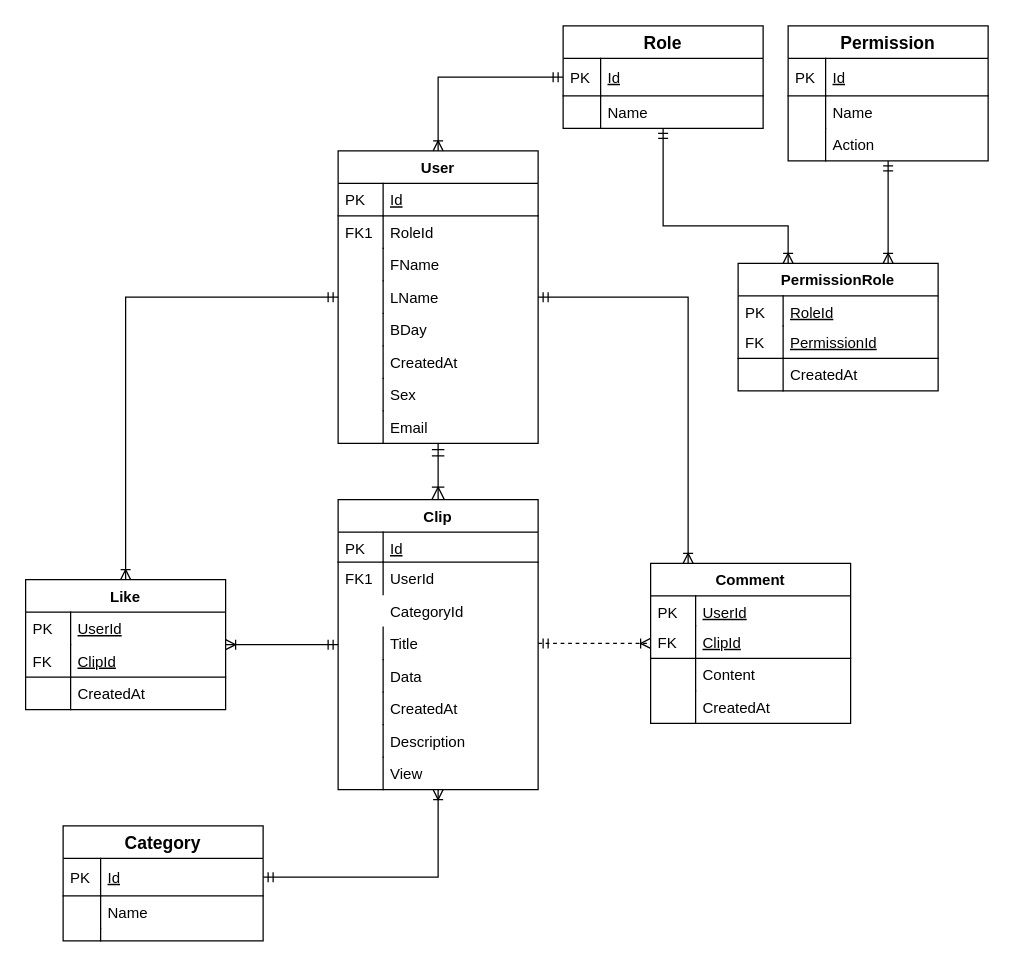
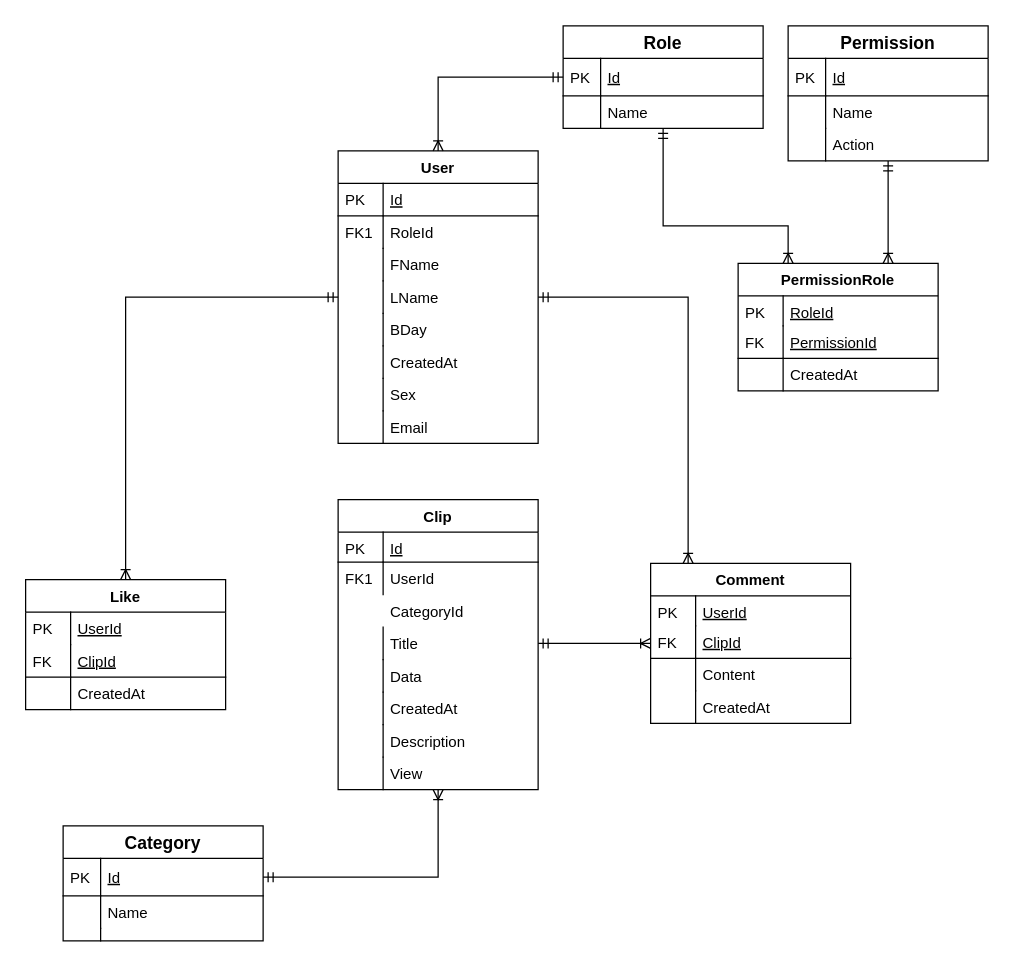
(438, 472) -> none
(589, 643) -> (589, 643)
(282, 644) -> none
